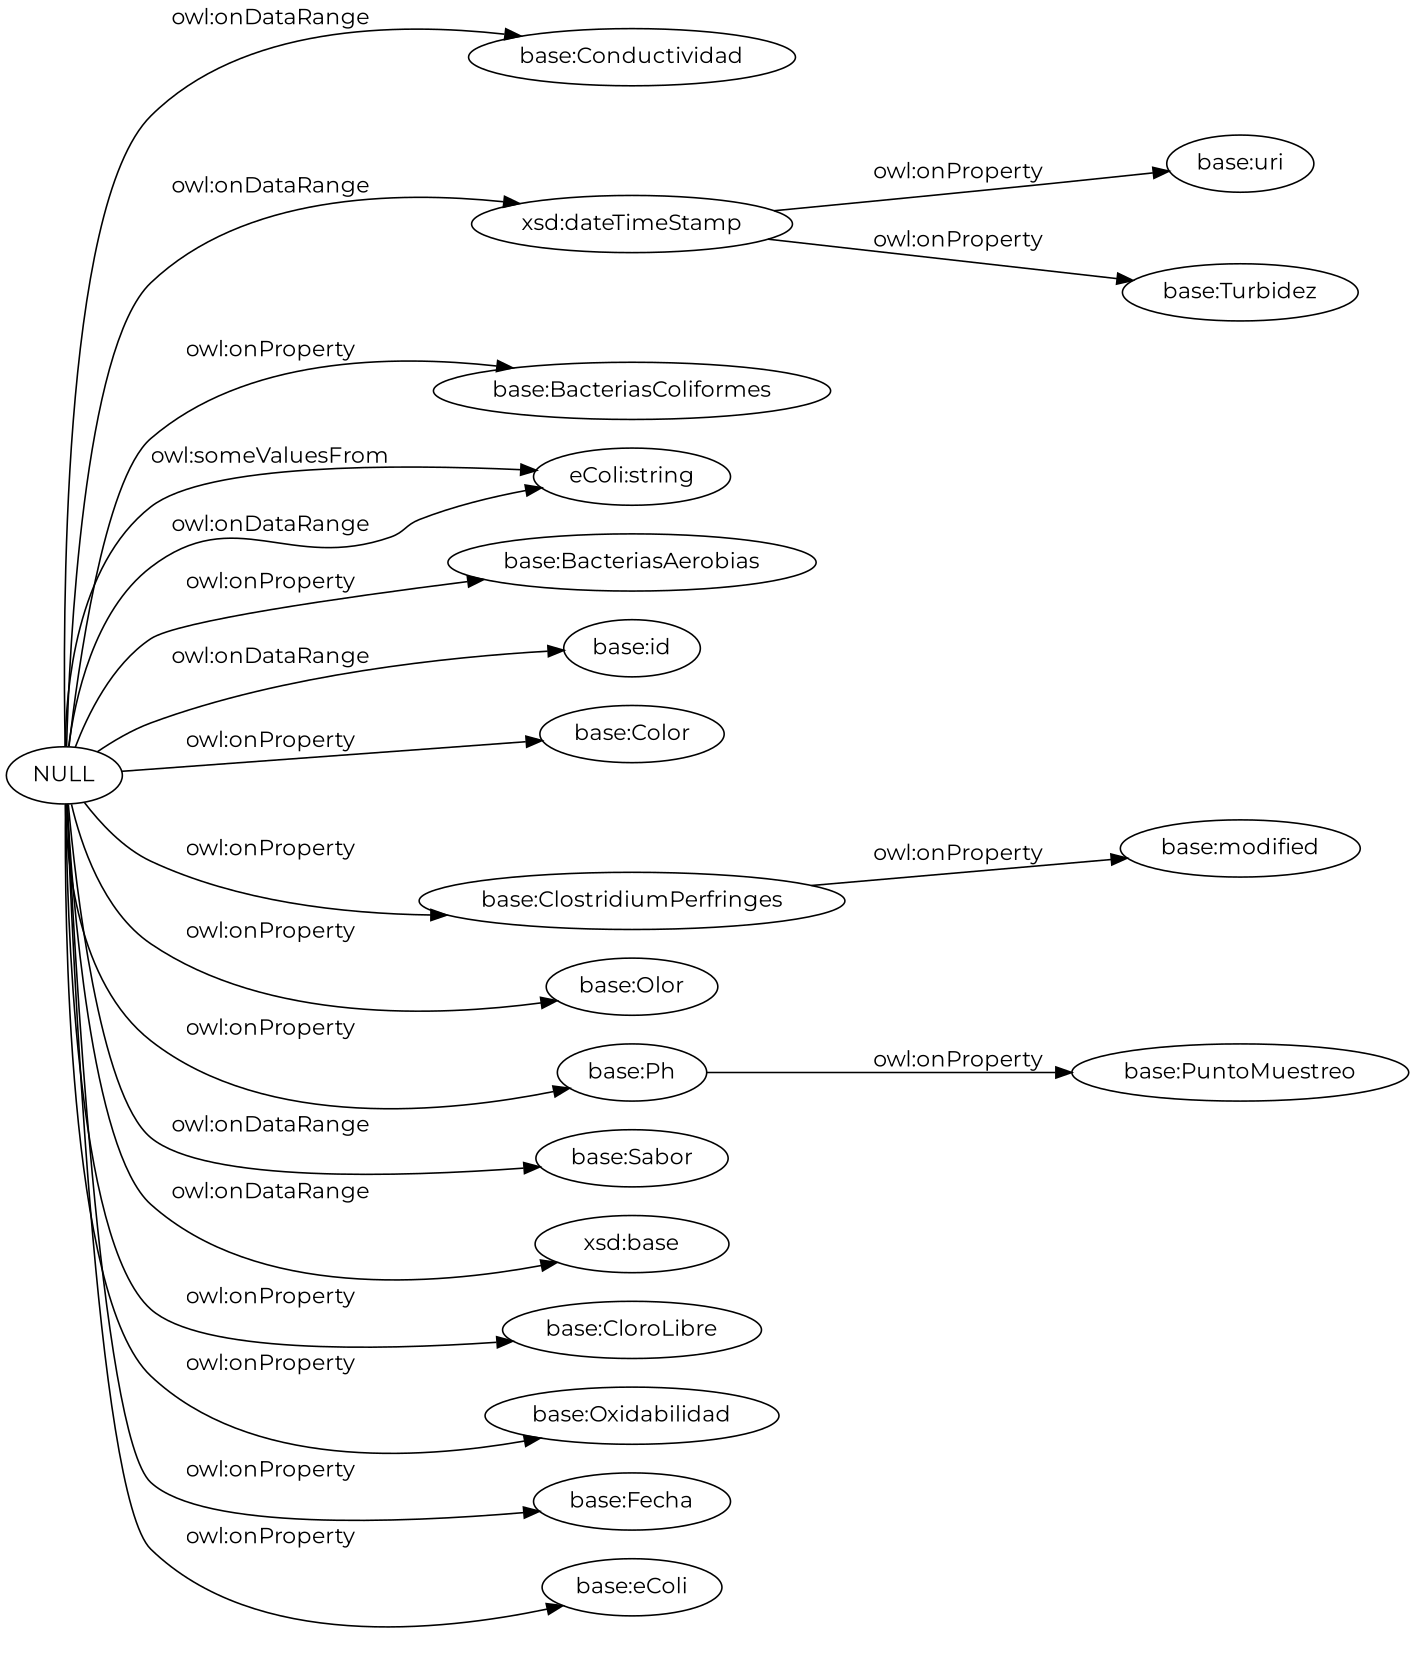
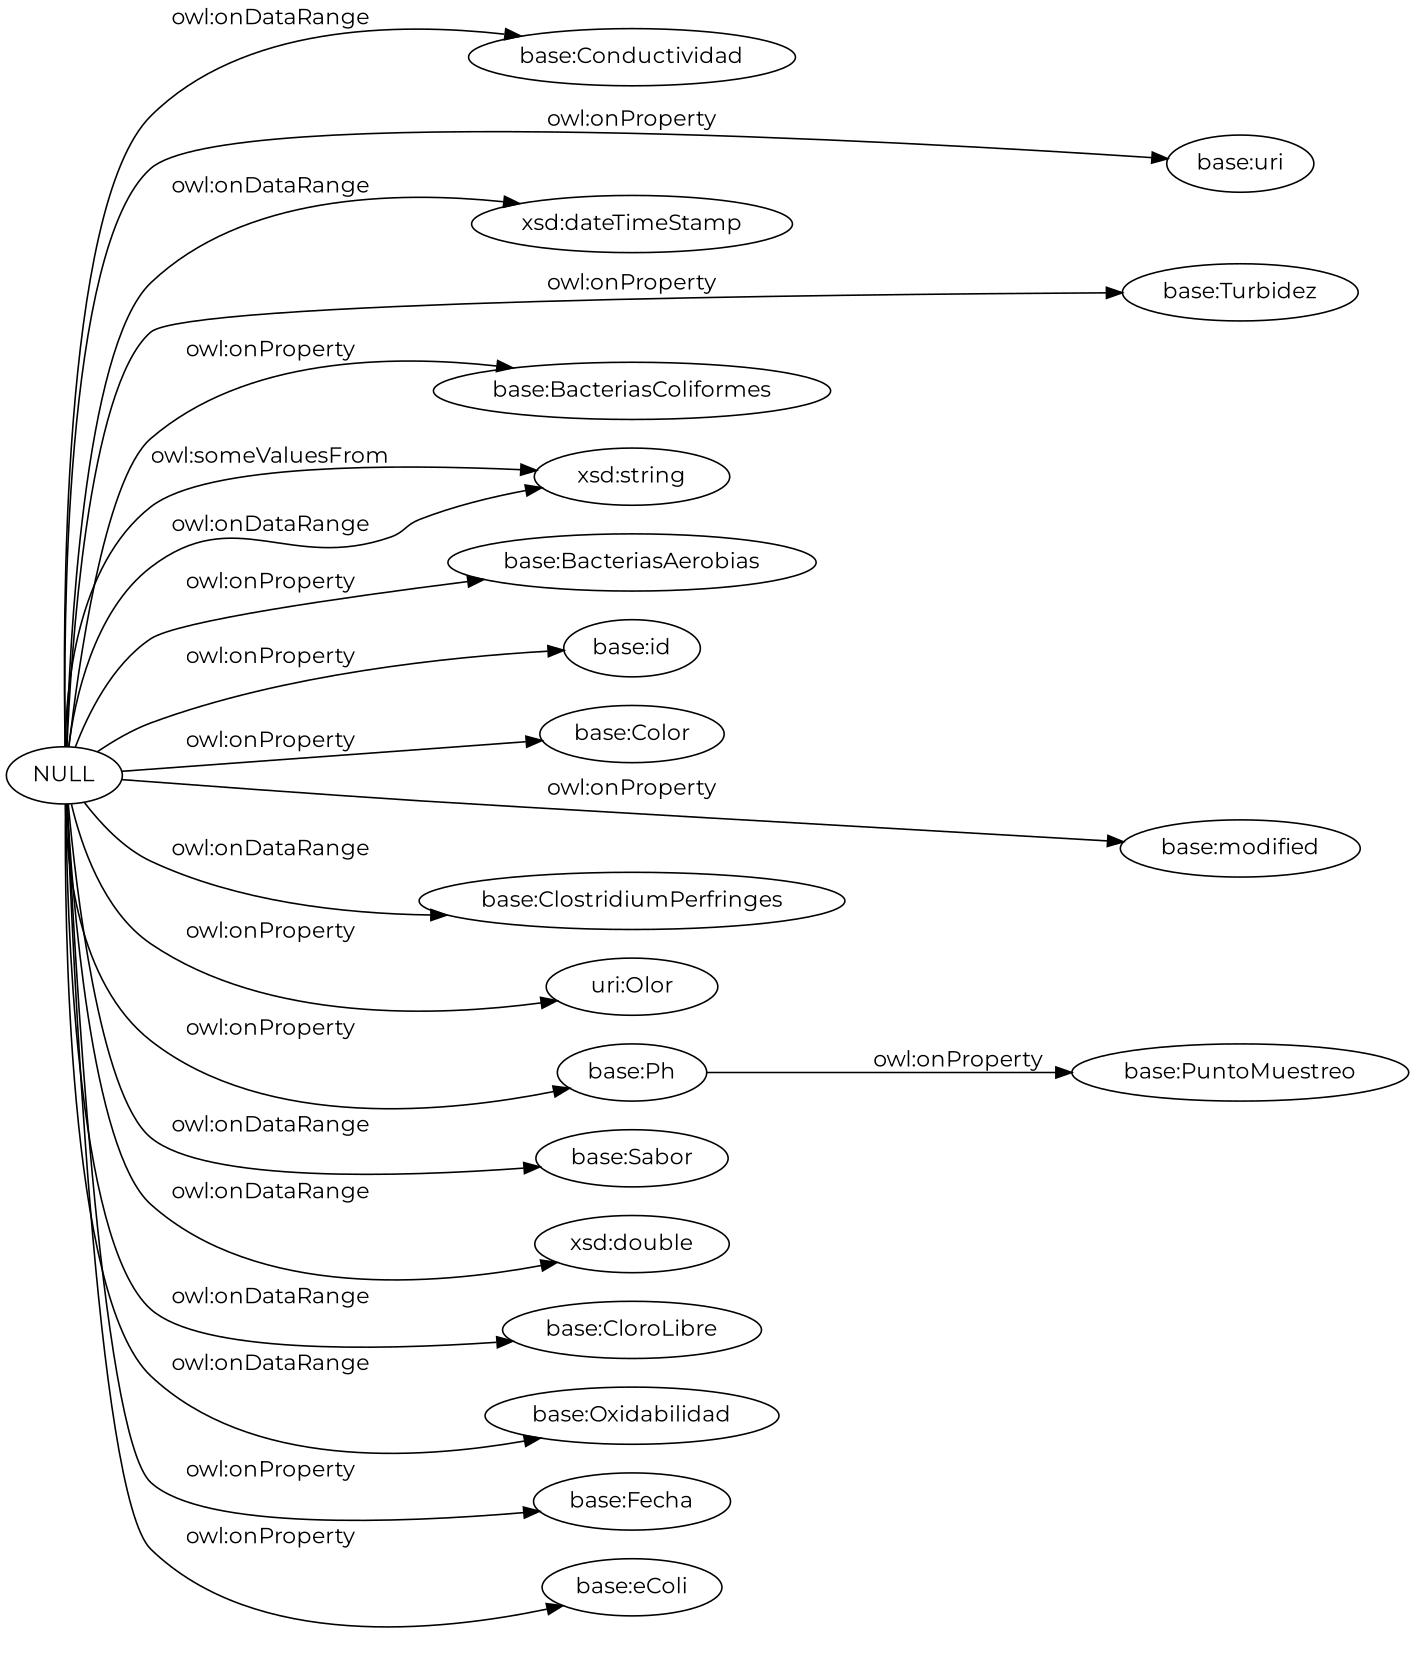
(963, 192) -> (353, 135)
(942, 259) -> (413, 306)
(632, 477) -> (632, 477)
(271, 657) -> (271, 657)
(271, 849) -> (271, 849)
(961, 872) -> (614, 812)
(632, 987) -> (632, 987)
(632, 1244) -> (632, 1244)
(271, 1297) -> (271, 1297)
(271, 1364) -> (271, 1364)
